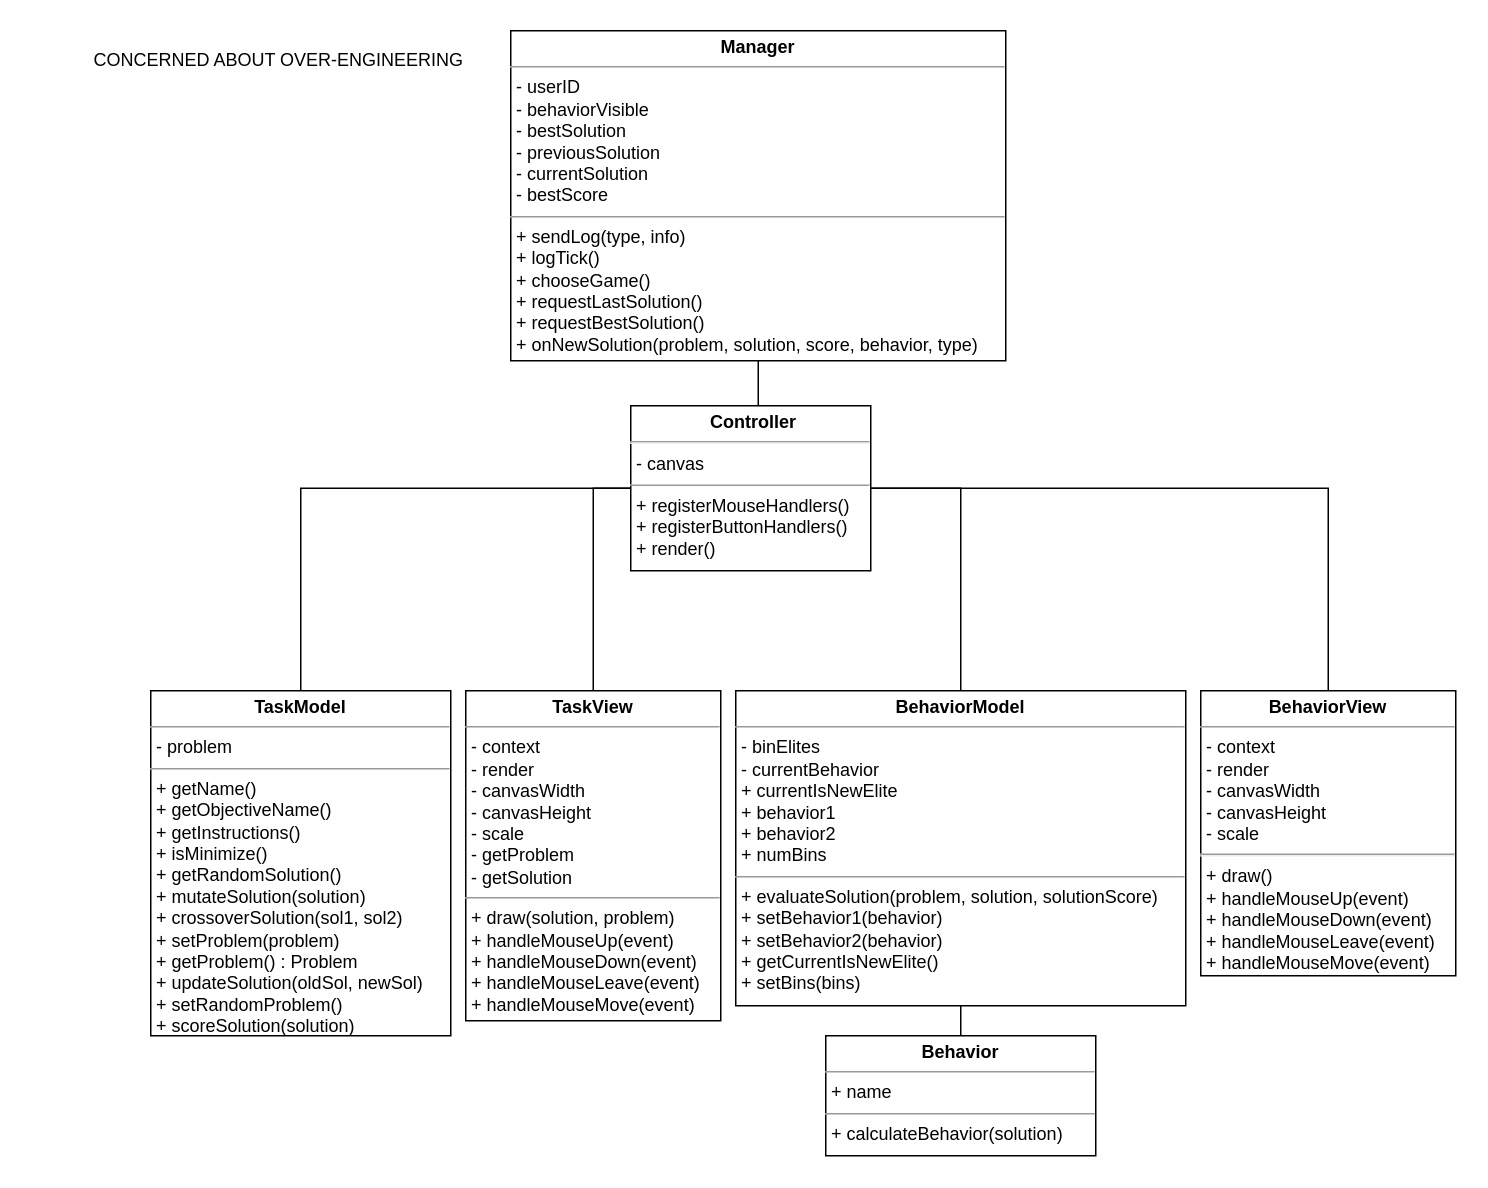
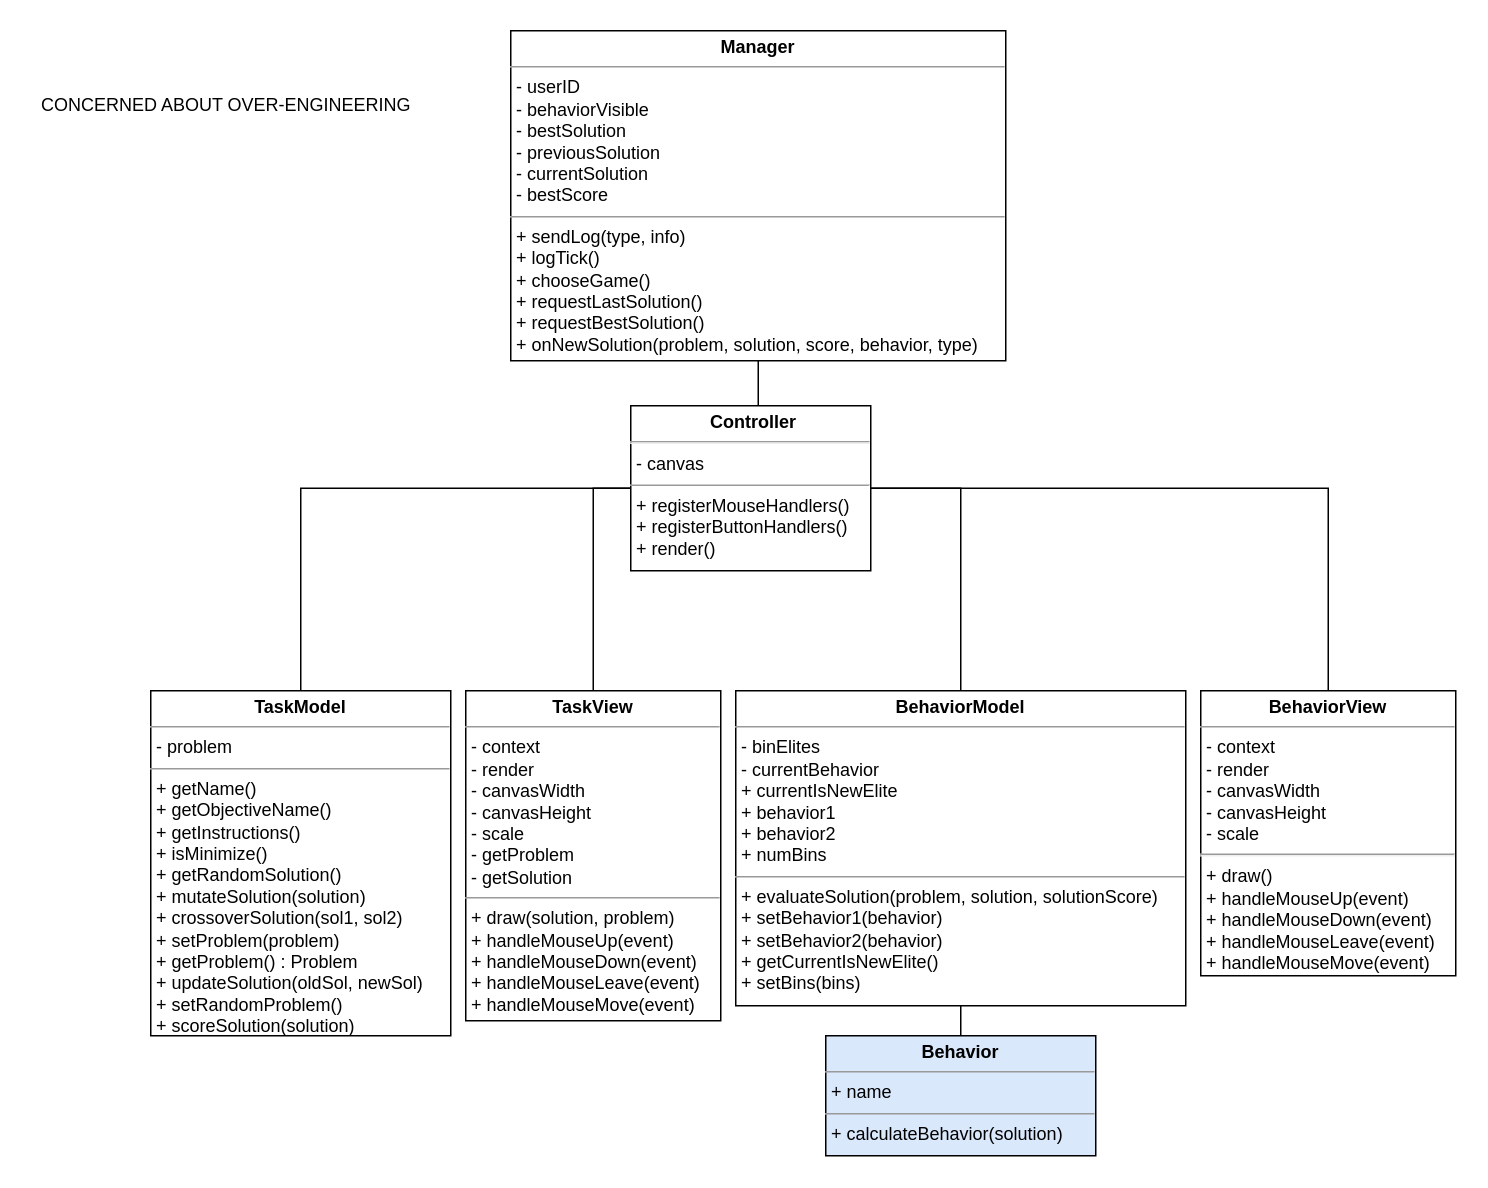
(278, 61) -> (226, 106)
(961, 1096) -> (961, 1096)
